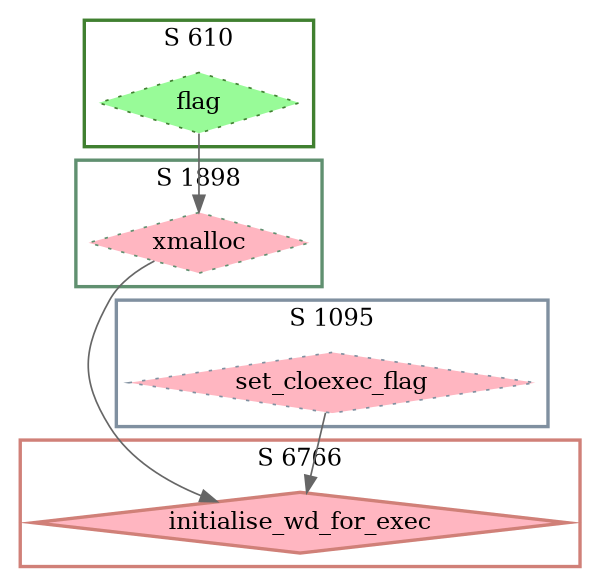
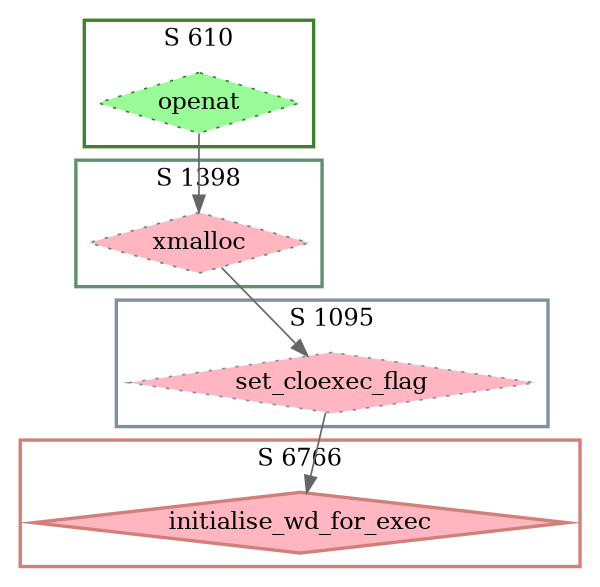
(199, 103) -> (199, 103)
(199, 180) -> (199, 180)
(93, 391) -> (264, 311)
